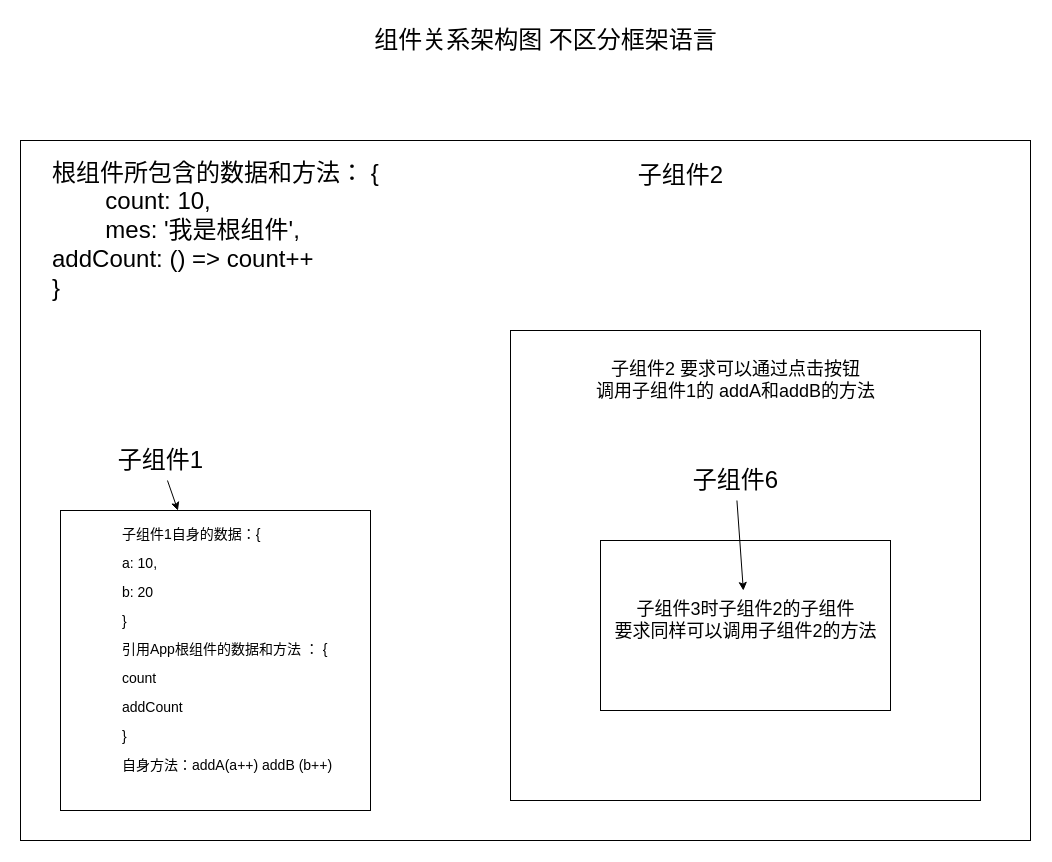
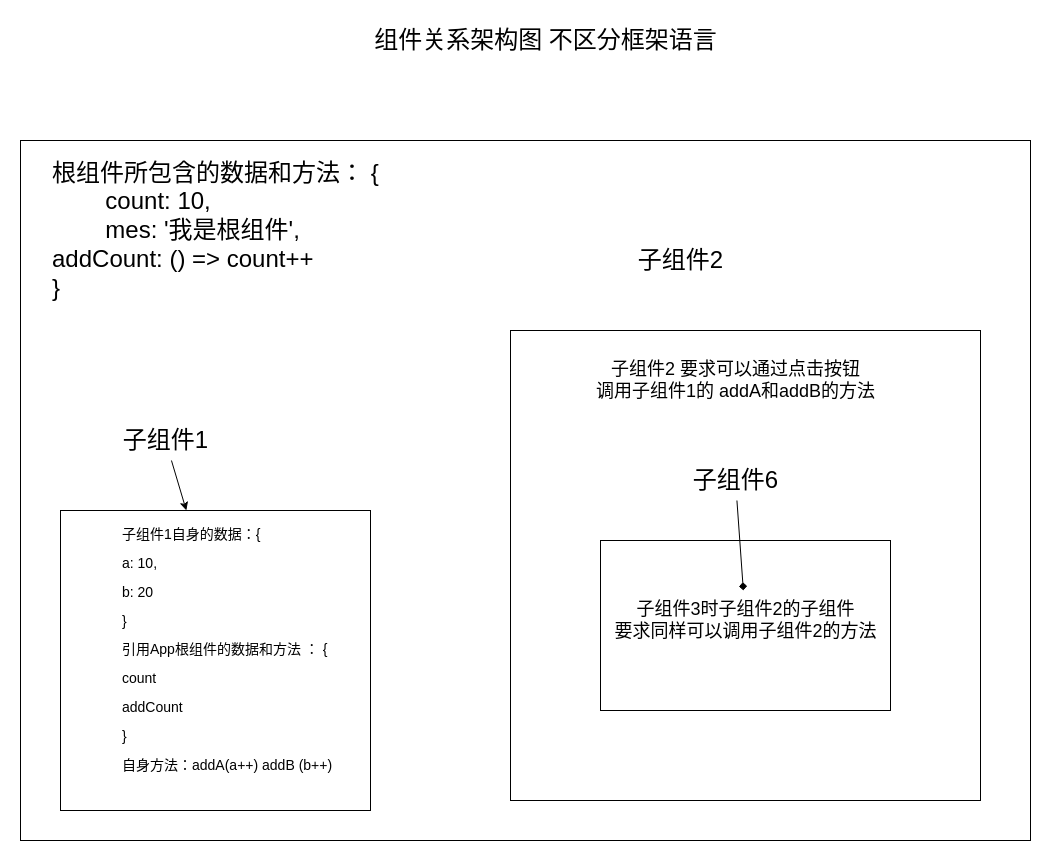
(681, 176) -> (681, 261)
(161, 461) -> (166, 441)
(743, 582) -> (743, 581)
